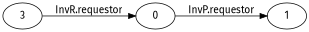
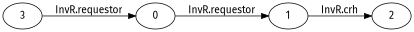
(221, 11) -> (222, 11)
none -> (392, 16)
